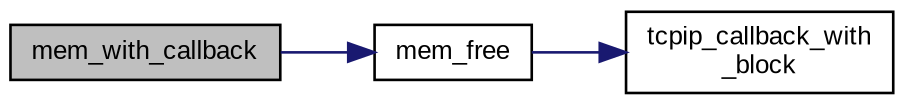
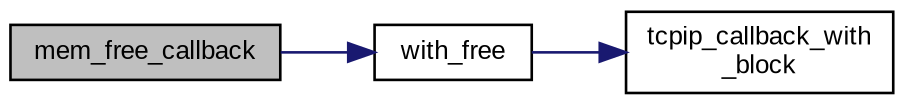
(145, 52) -> (145, 52)
(453, 52) -> (453, 52)
